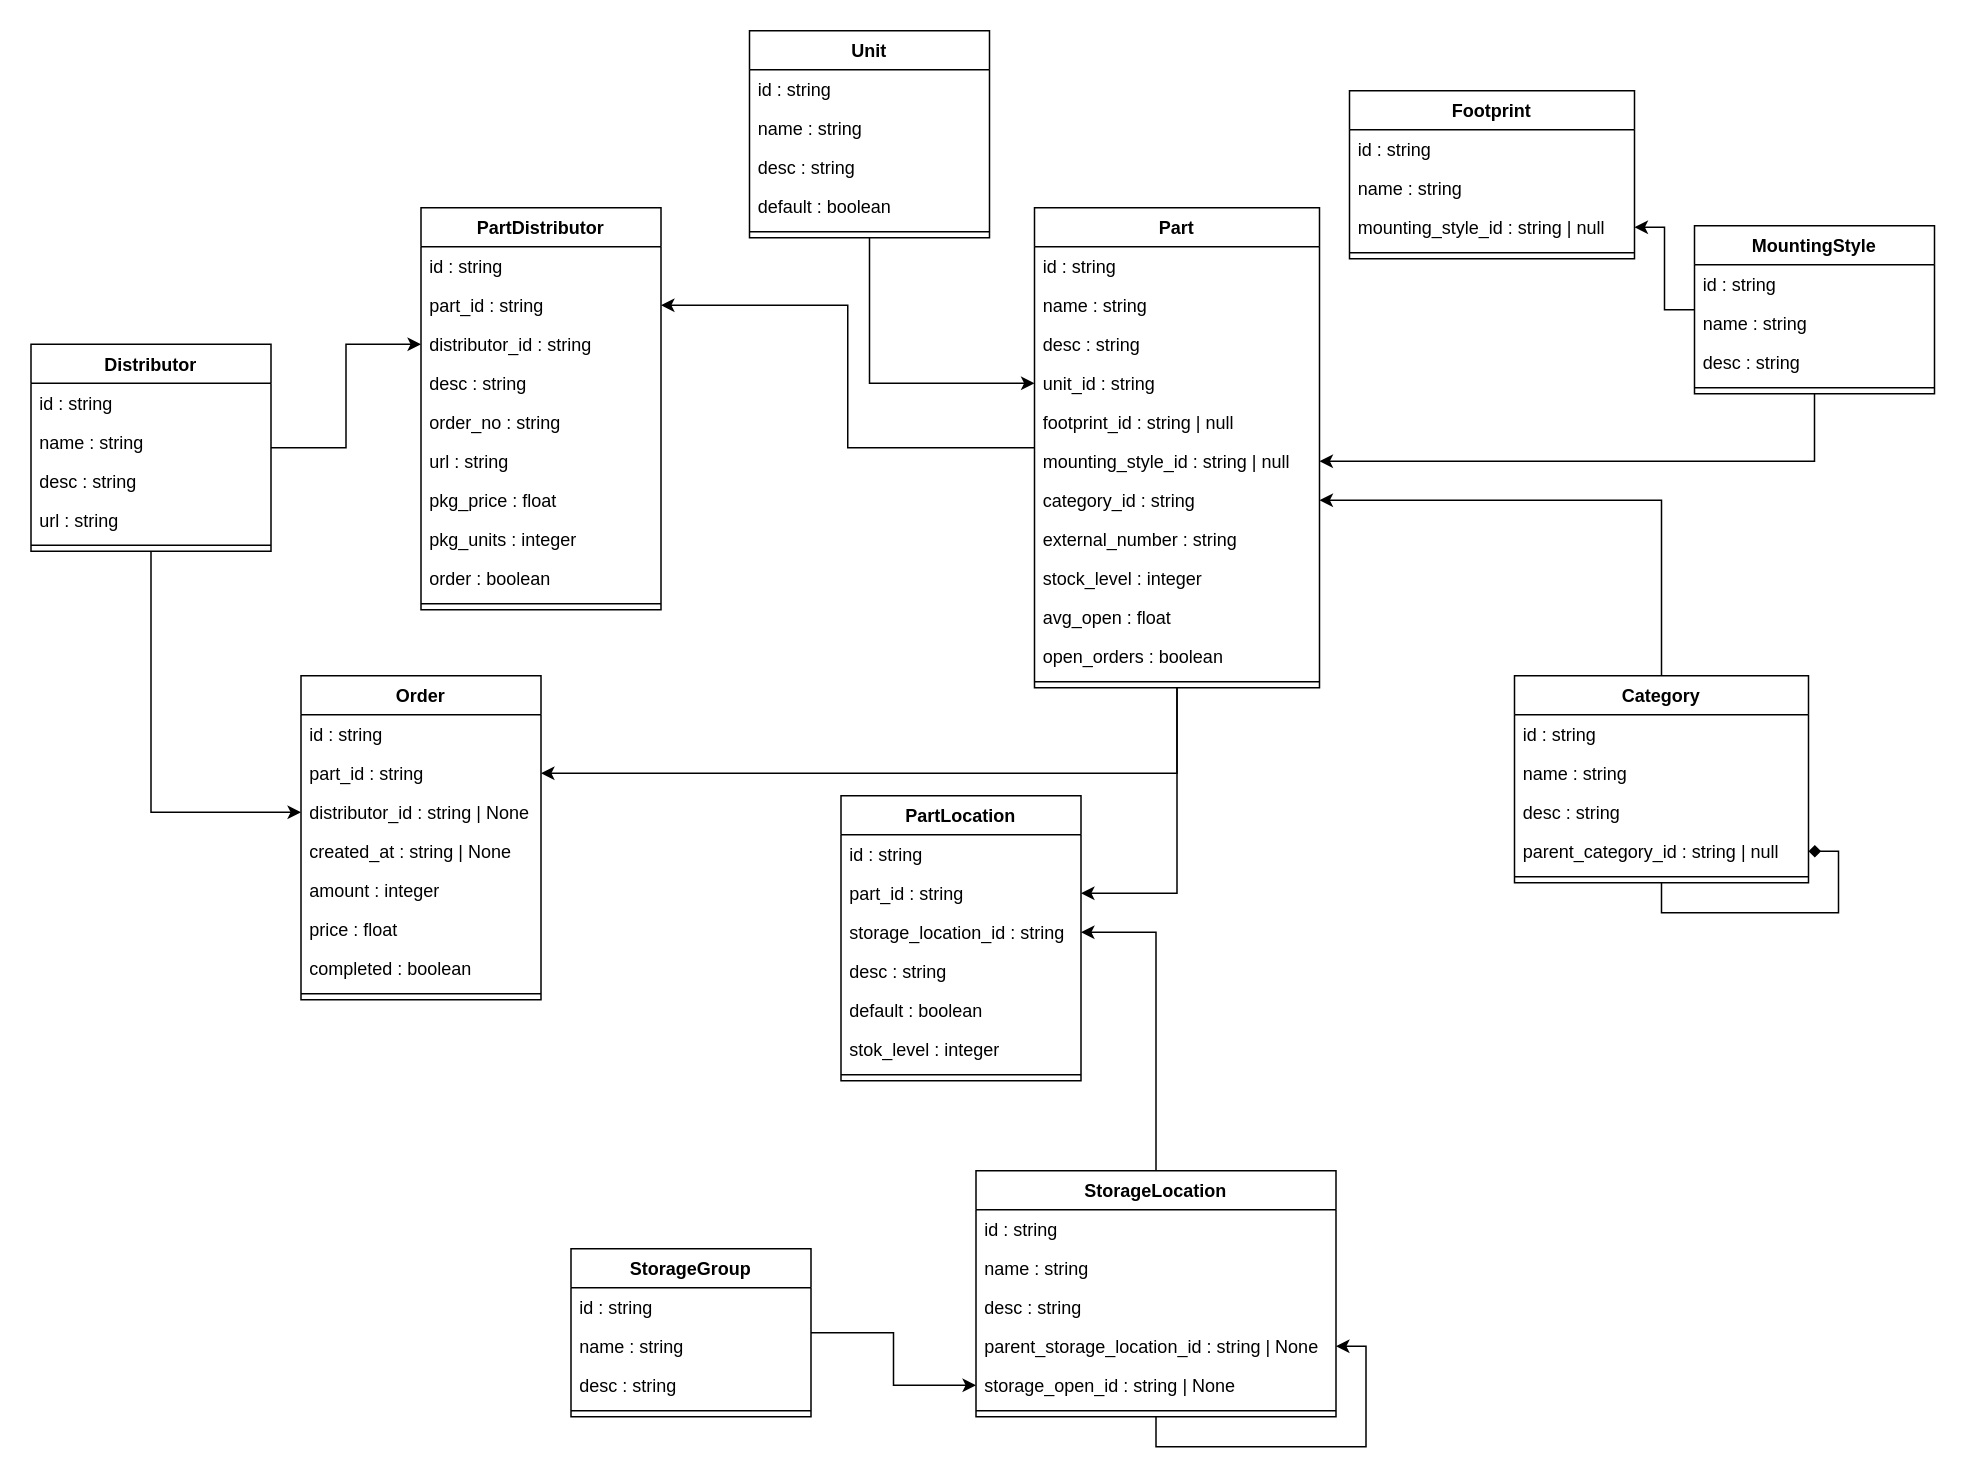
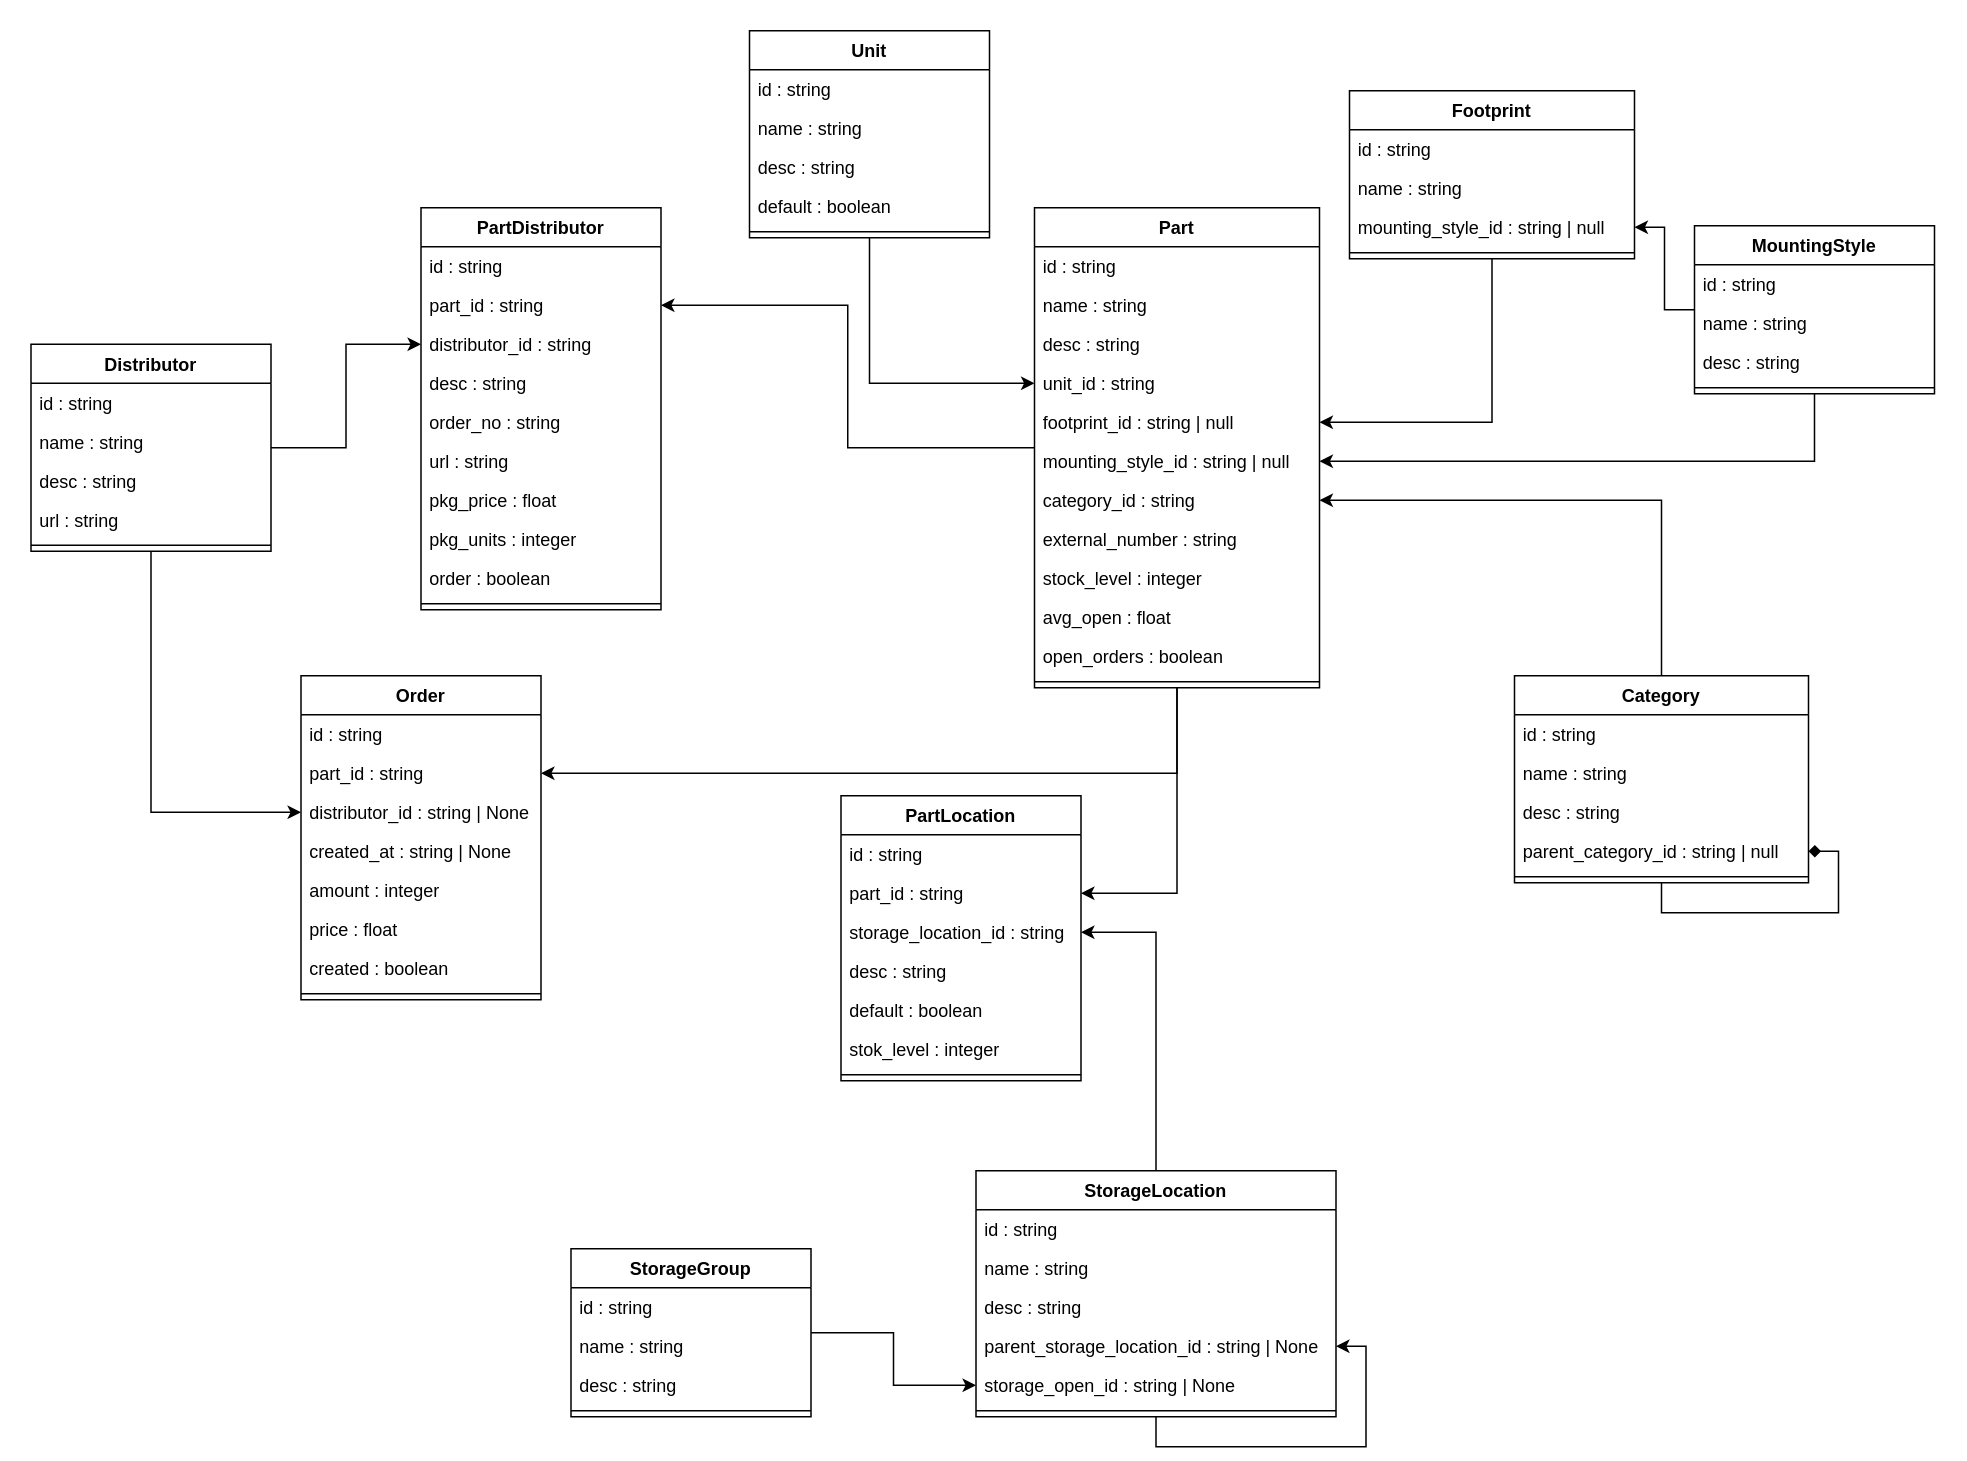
none -> (1492, 422)
(393, 969) -> (385, 969)
